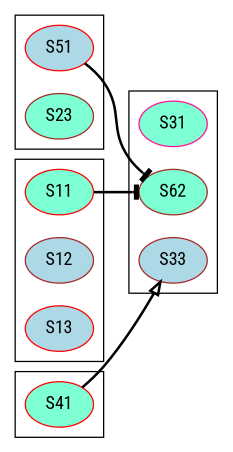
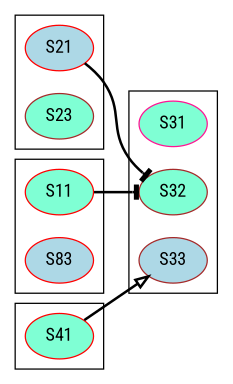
(59, 48) -> (59, 48)
(173, 192) -> (173, 192)
(59, 260) -> none
(59, 329) -> (59, 260)
